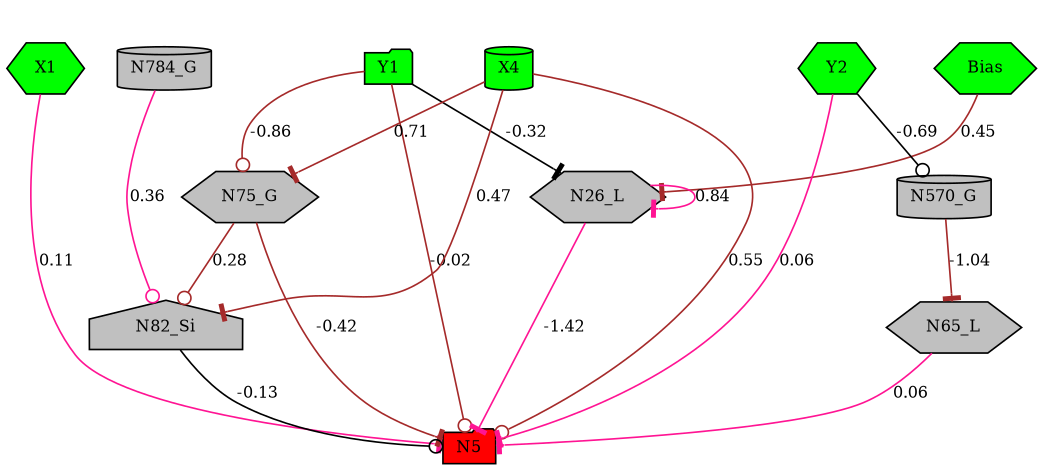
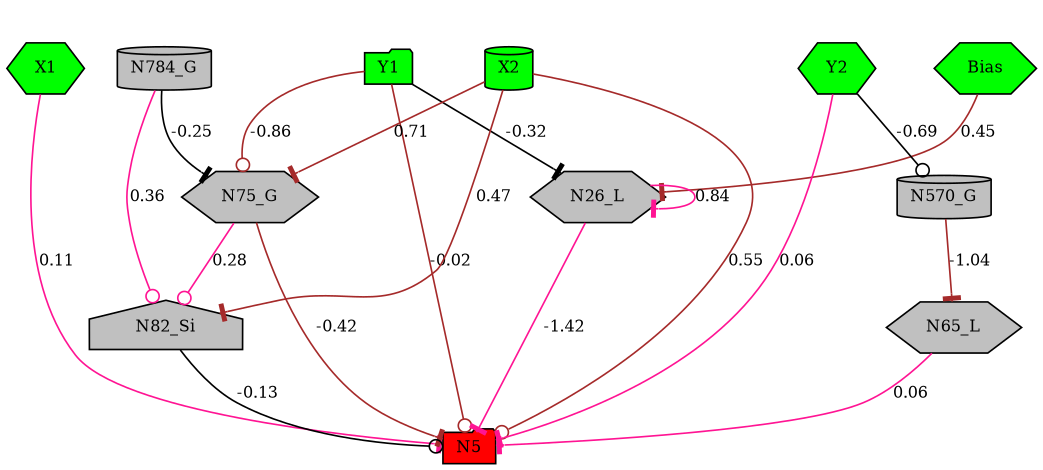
(509, 68) -> (509, 68)
none -> (169, 137)
(211, 258) -> (211, 258)
